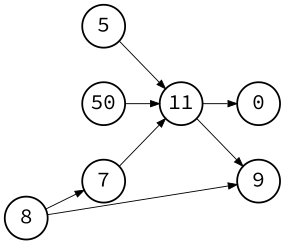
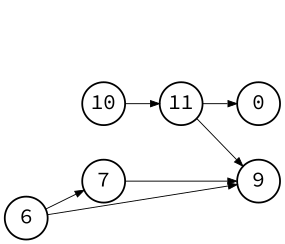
(104, 26) -> none
(104, 104) -> (104, 104)
(139, 146) -> (176, 181)
(26, 218) -> (26, 218)
